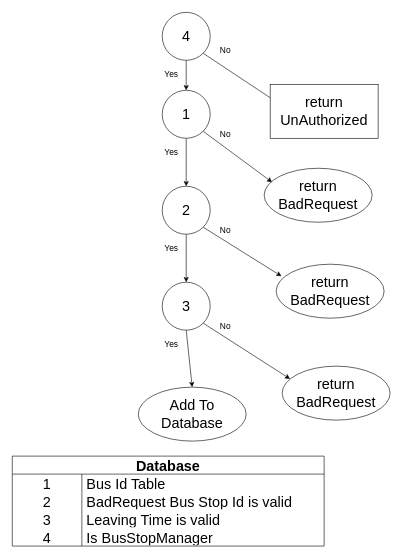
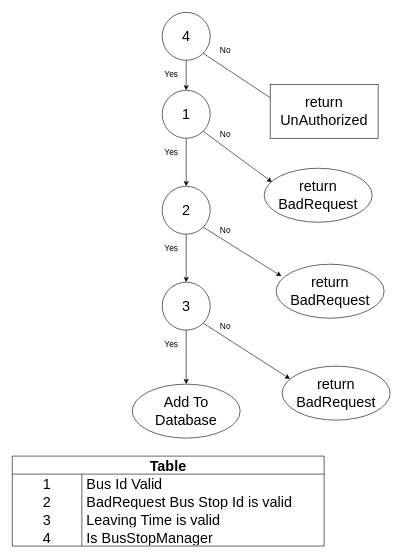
(192, 414) -> (186, 411)
(168, 467) -> (168, 467)
(129, 483) -> (128, 483)
